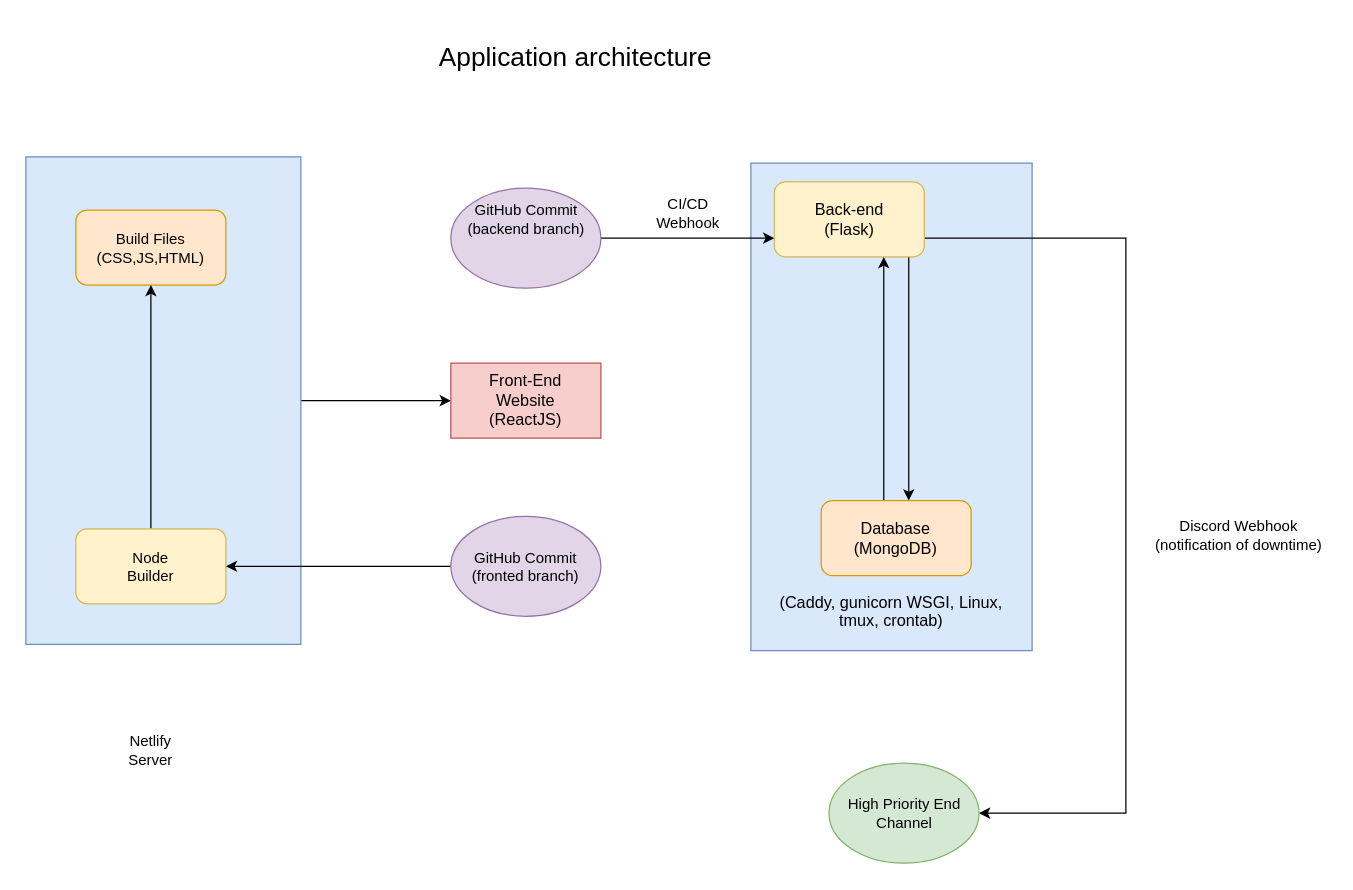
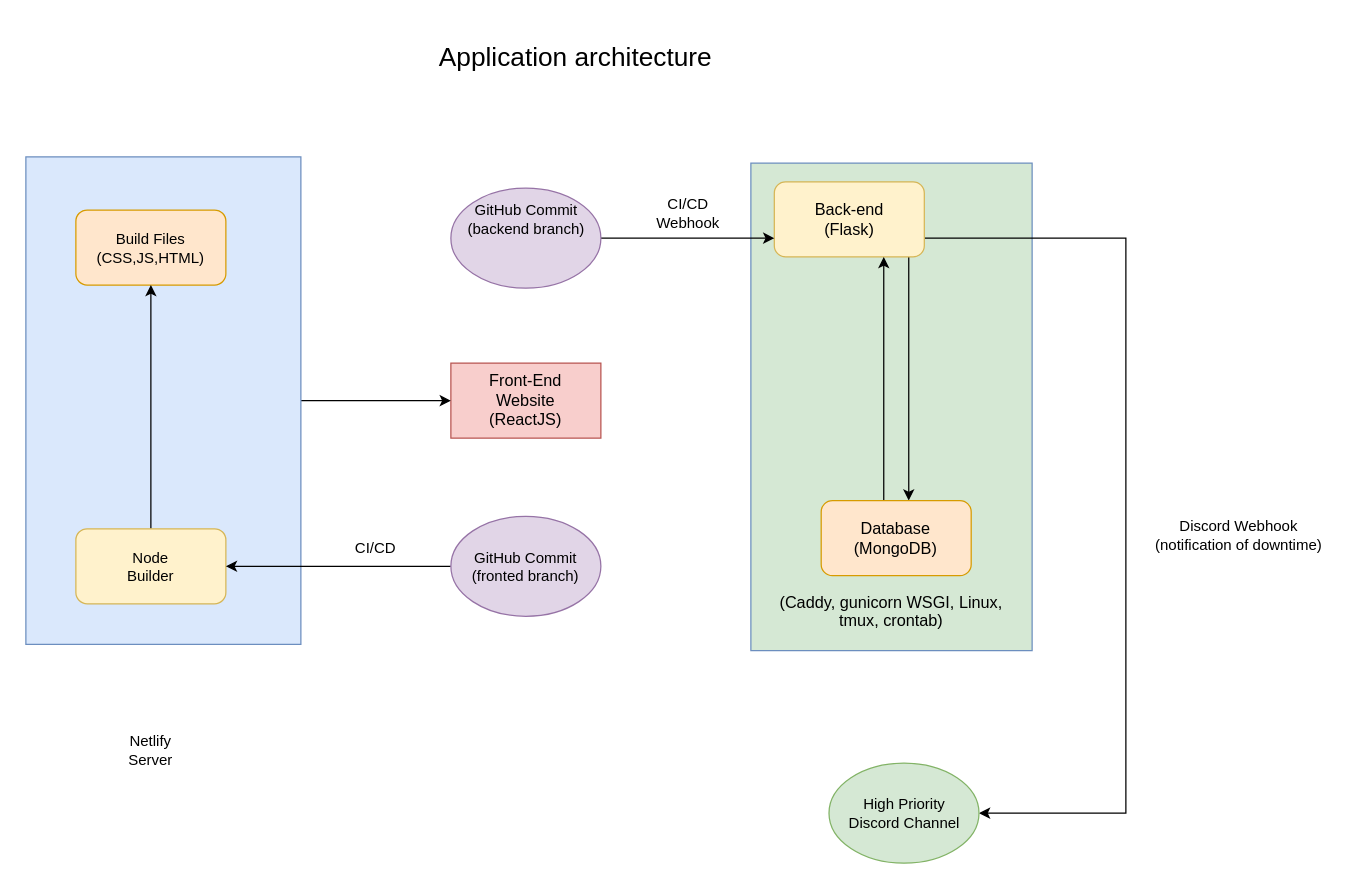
(891, 407) -> (891, 407)
none -> (376, 548)
(904, 813) -> (904, 813)
